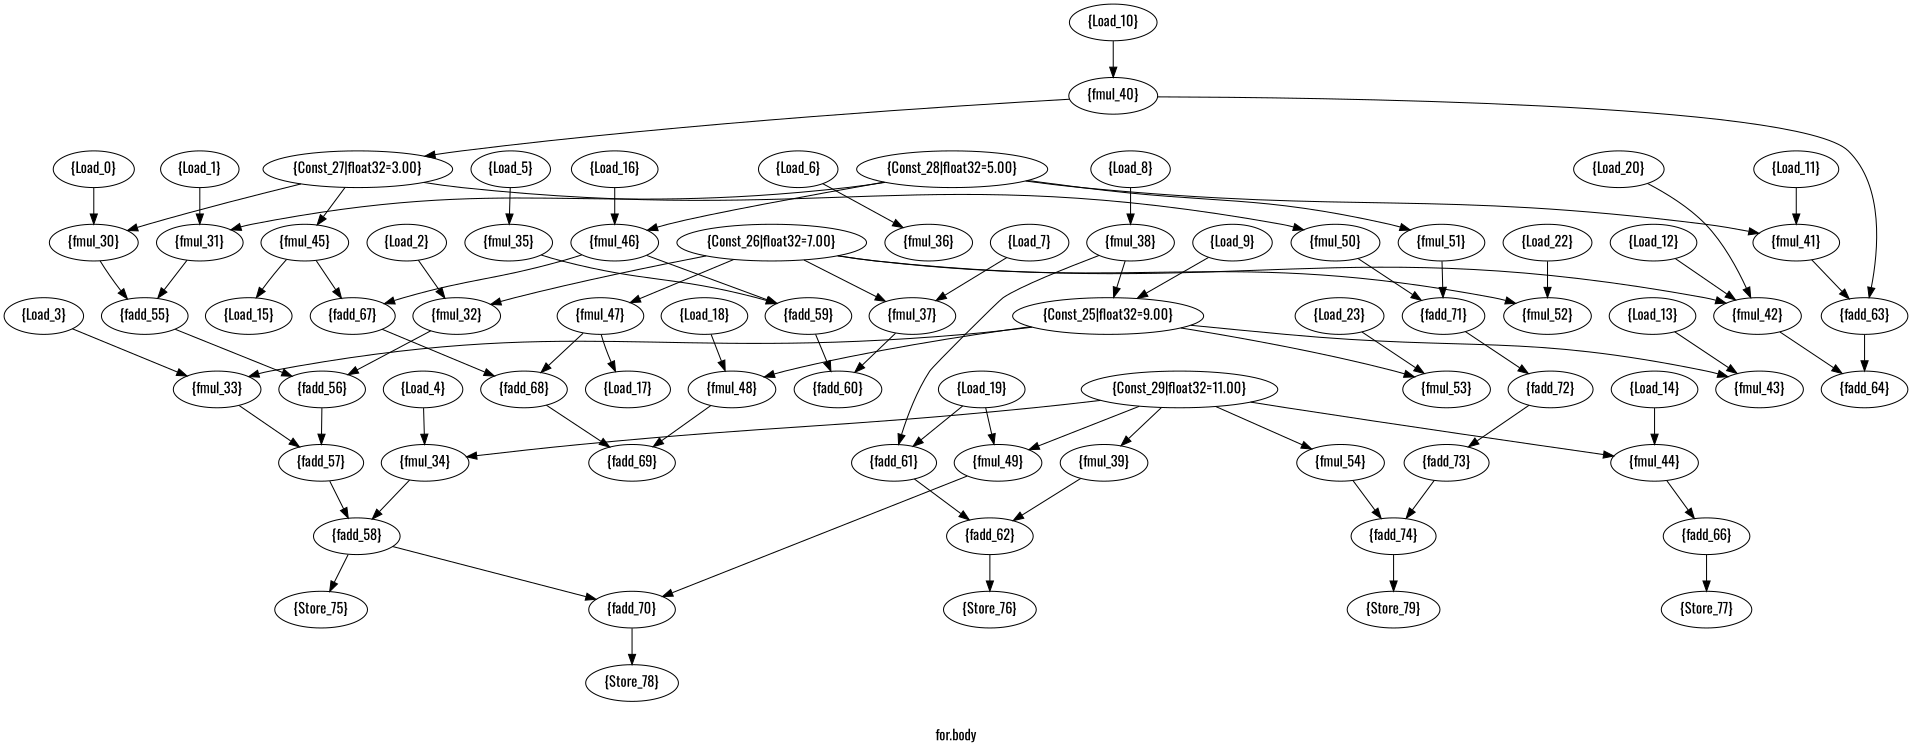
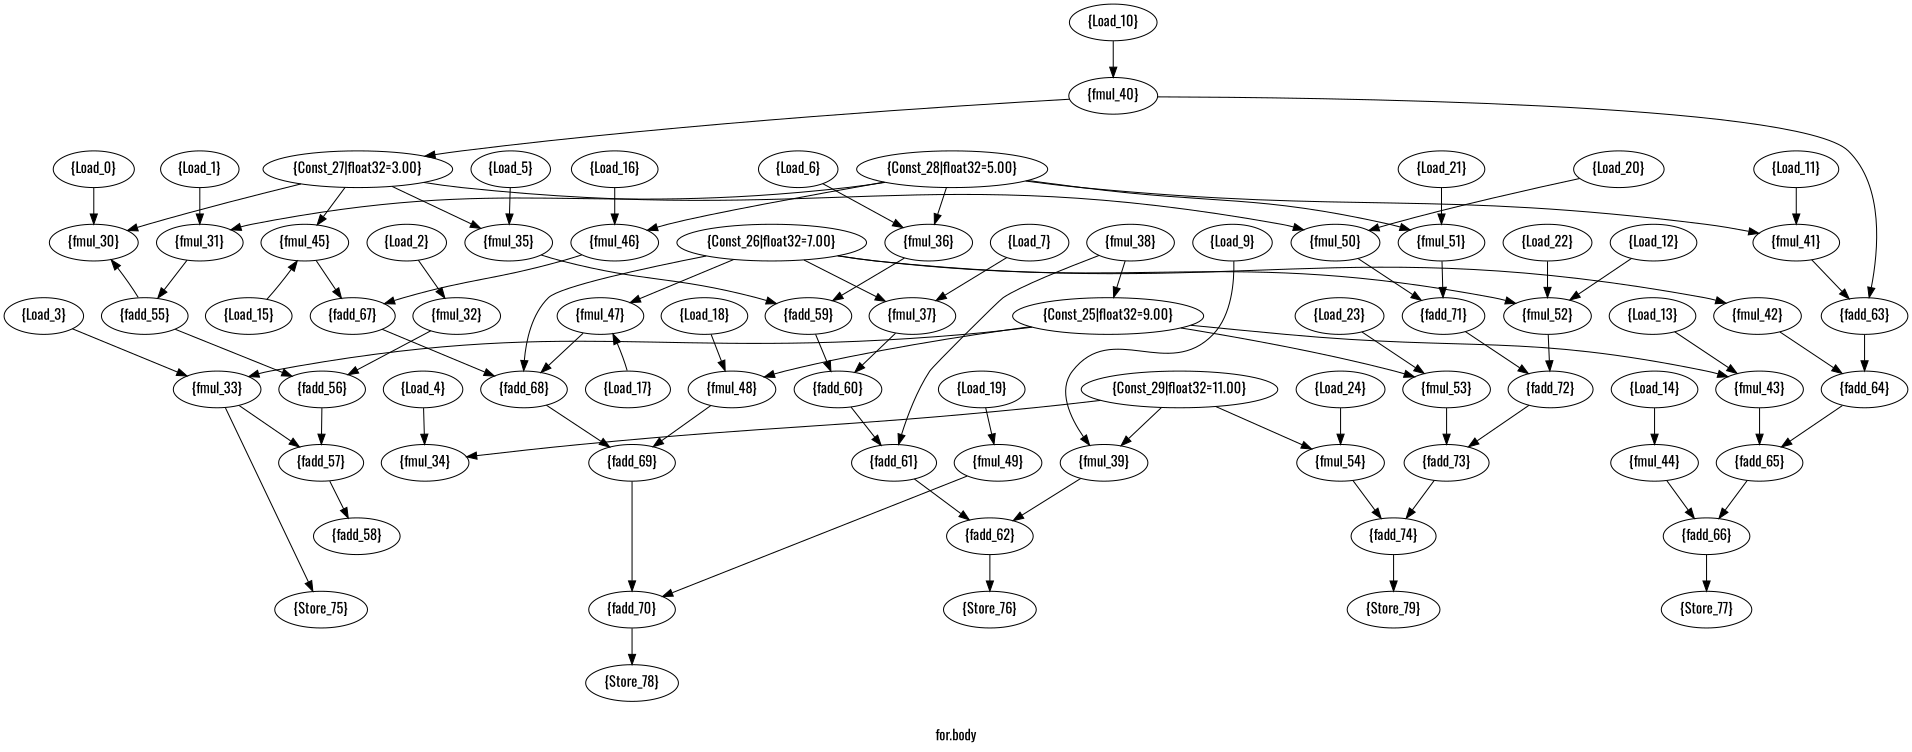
(1131, 169) -> none
none -> (1441, 169)
none -> (942, 201)
none -> (436, 207)
(1712, 232) -> (1489, 199)
(274, 274) -> (279, 285)
(110, 276) -> (128, 282)
(1701, 276) -> (1606, 275)
(603, 277) -> (593, 281)
(707, 278) -> (873, 277)
(1171, 279) -> (1145, 352)
none -> (1549, 342)
(606, 349) -> (623, 357)
none -> (1341, 389)
none -> (1447, 421)
(942, 423) -> (858, 416)
(1089, 426) -> none
(1427, 429) -> none
none -> (1760, 463)
(395, 496) -> none
(341, 568) -> (267, 495)
(489, 572) -> (632, 531)
